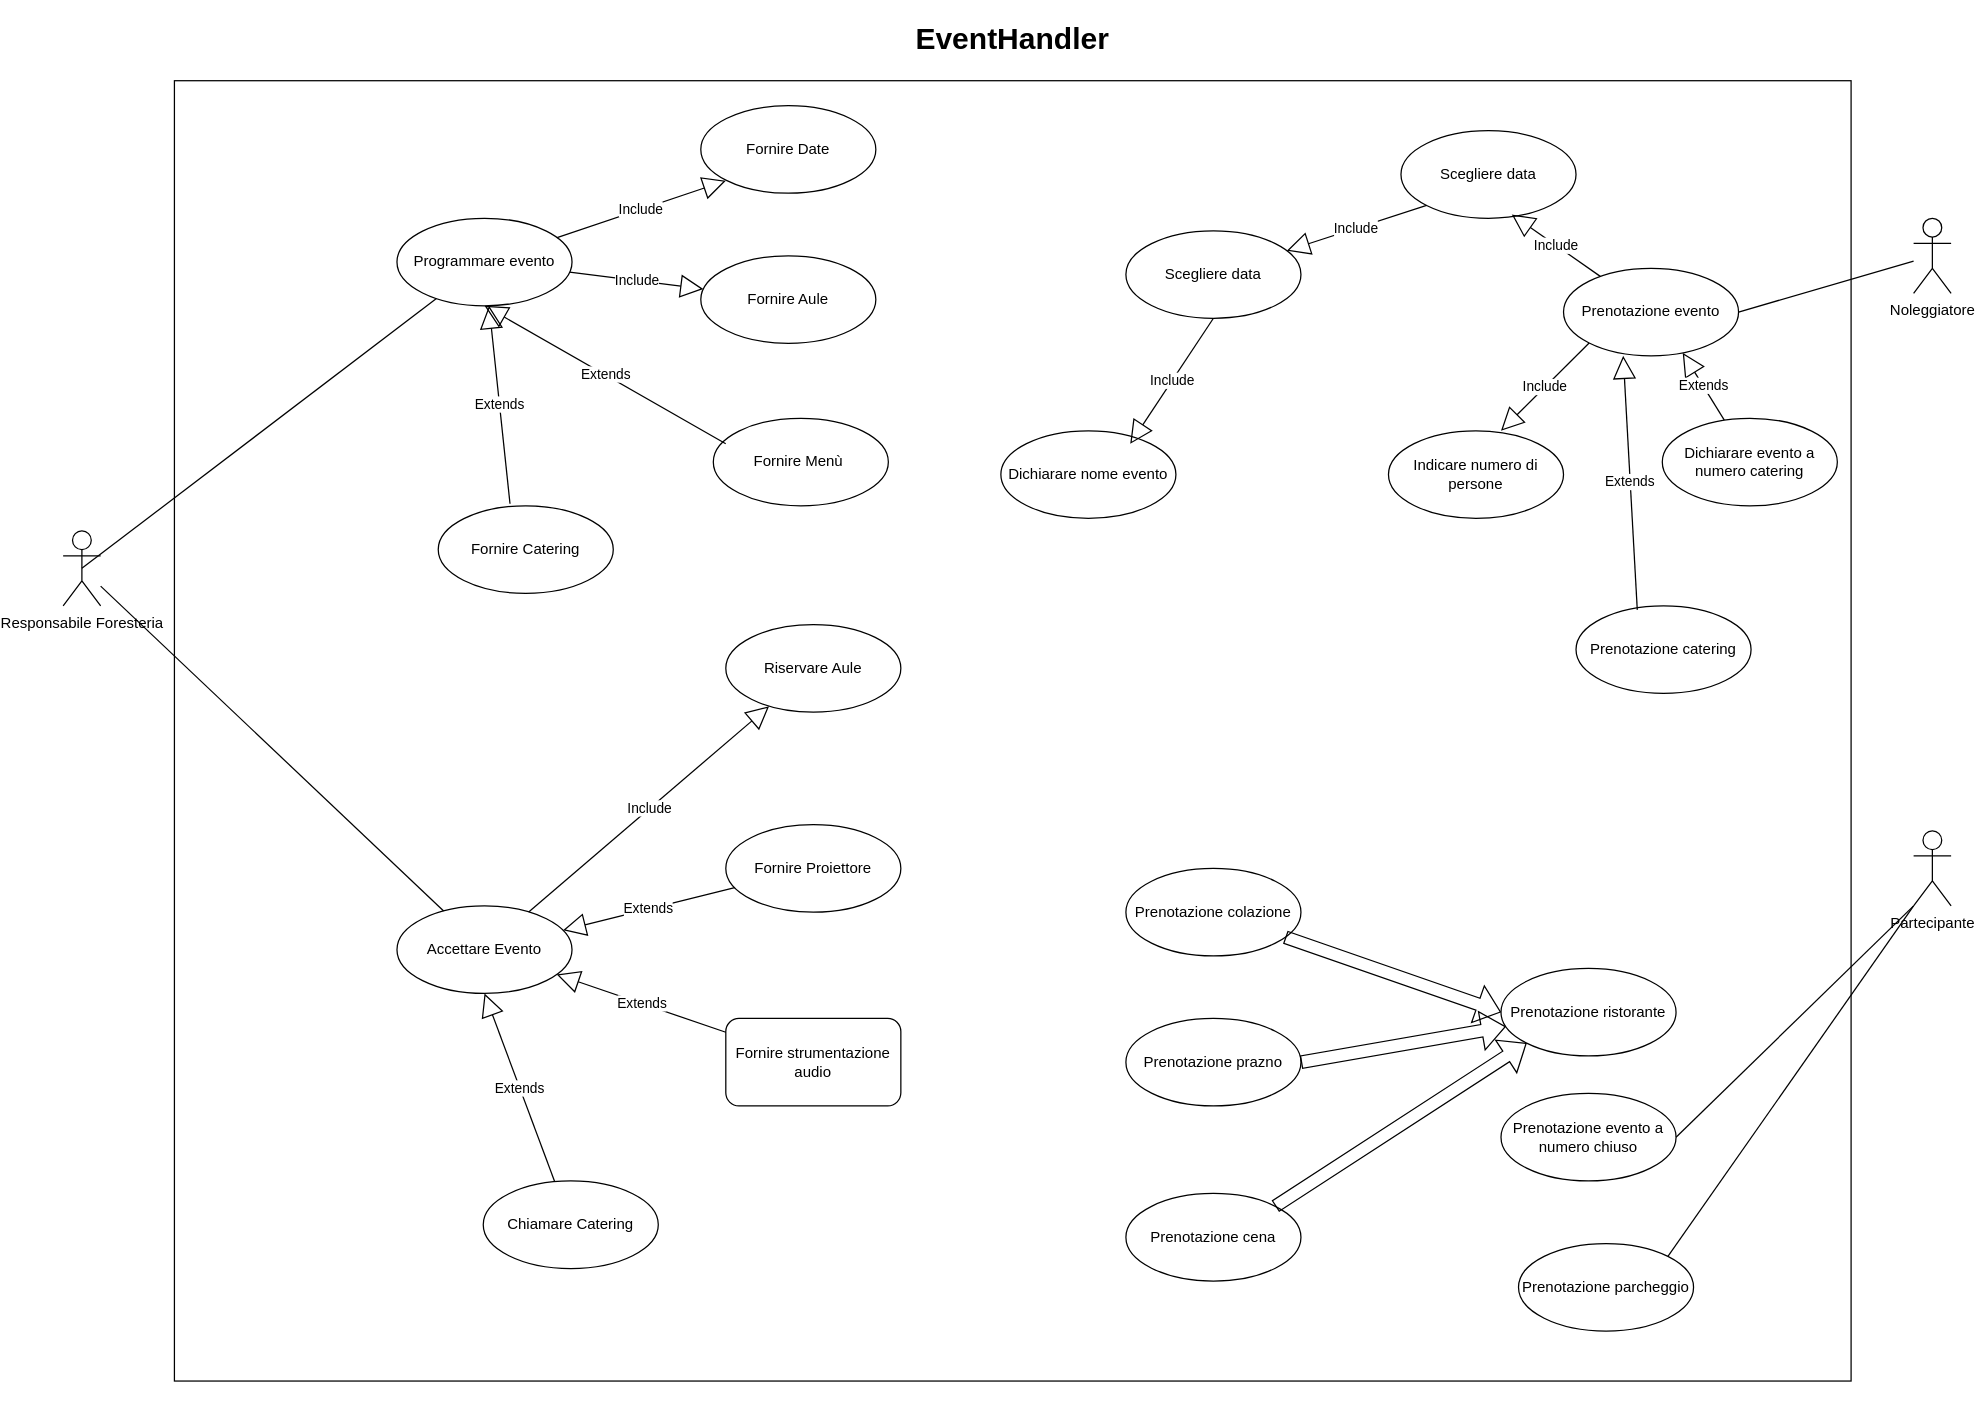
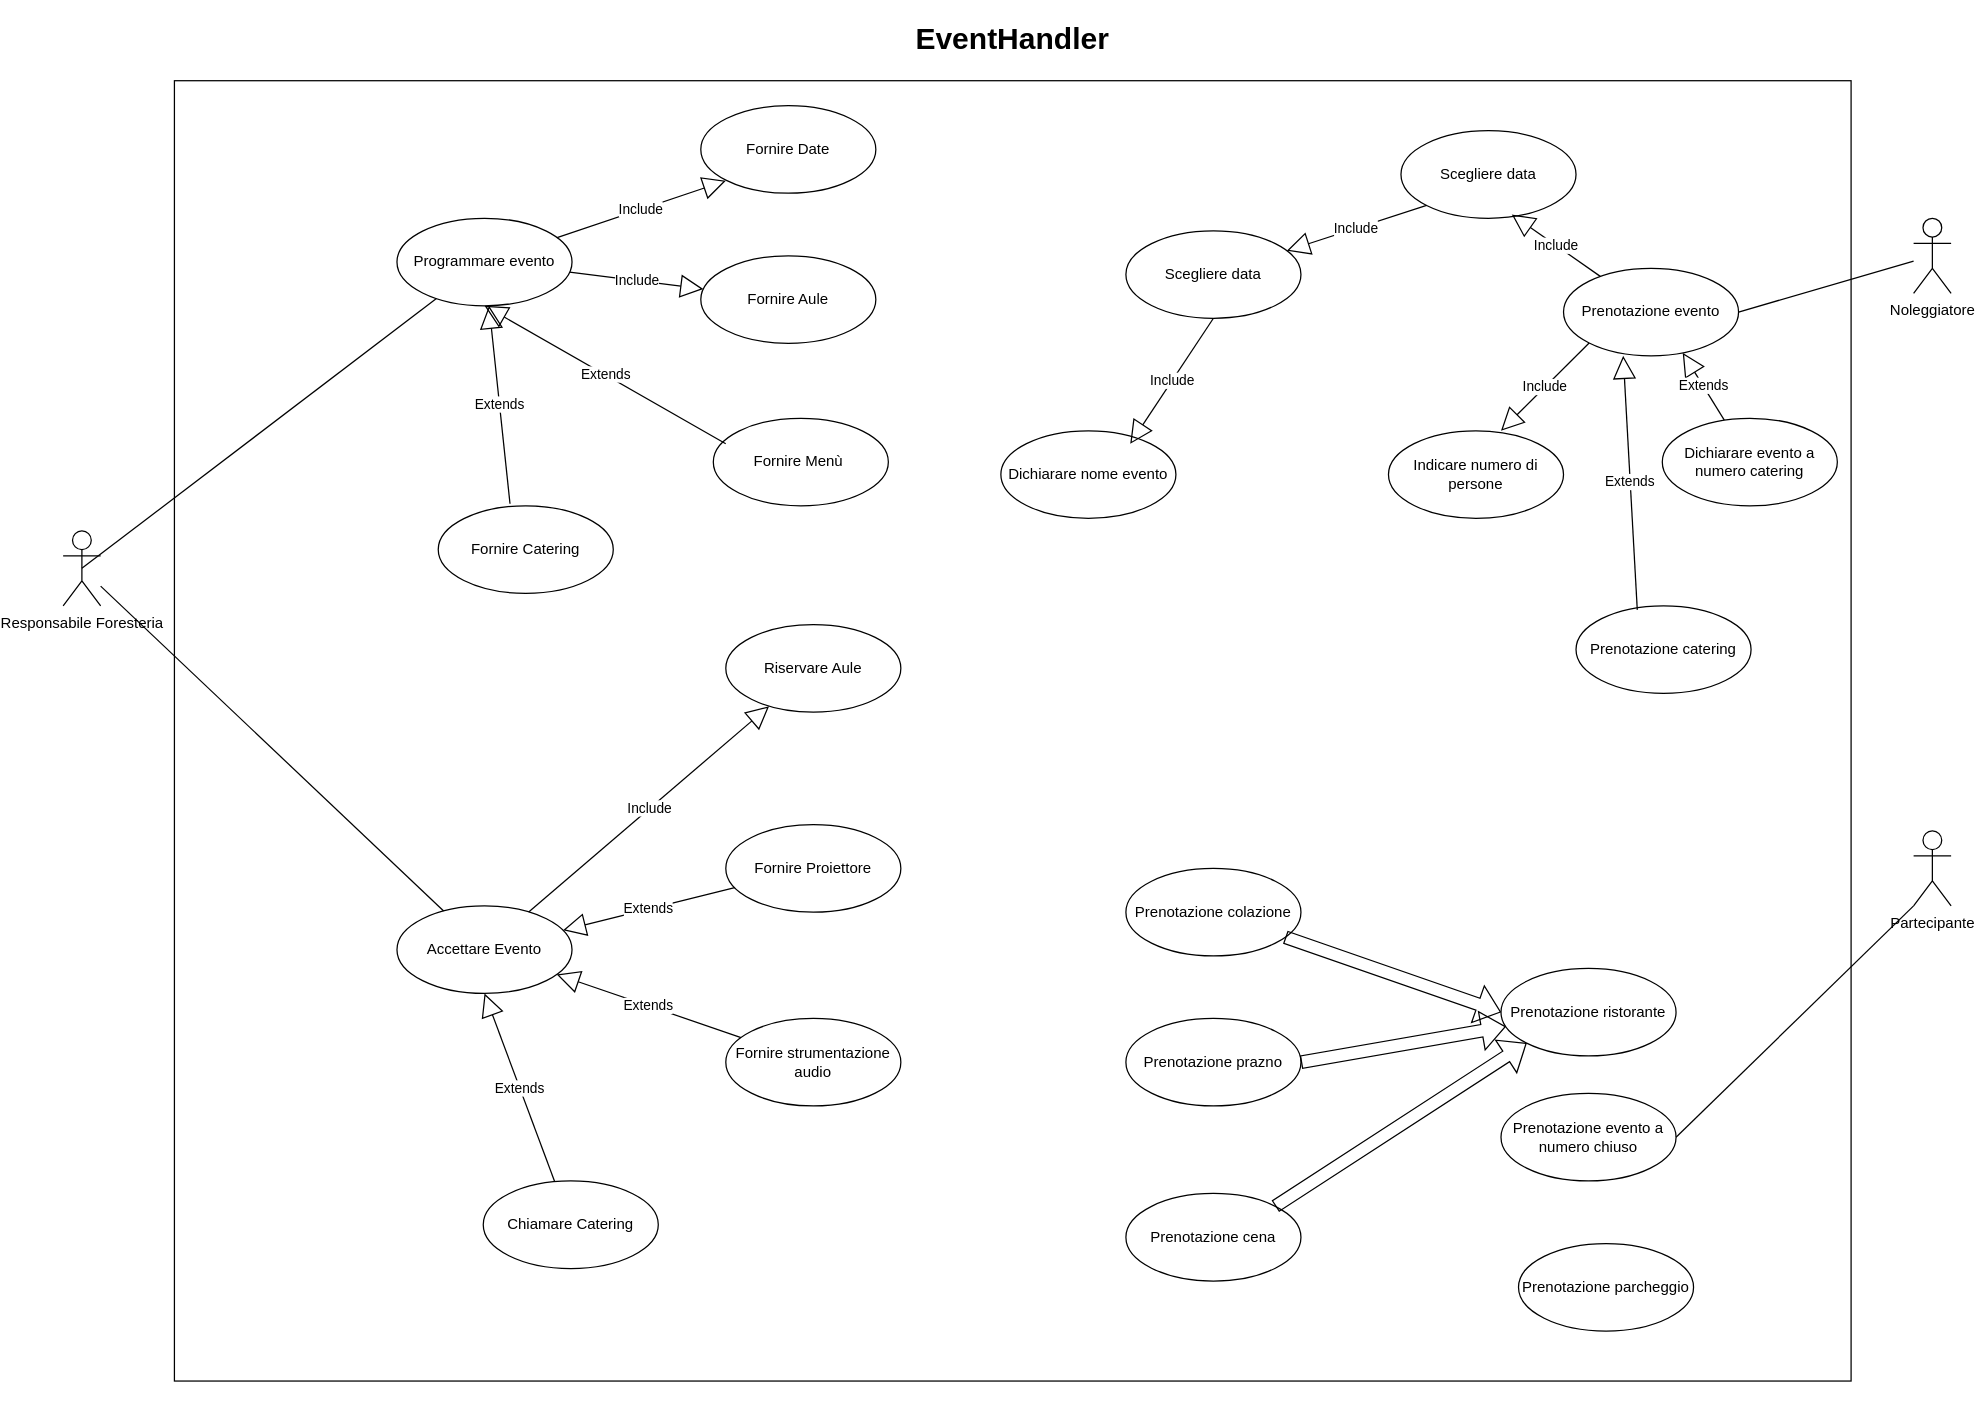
(813, 1062) -> (813, 1062)
(1788, 1084) -> none
